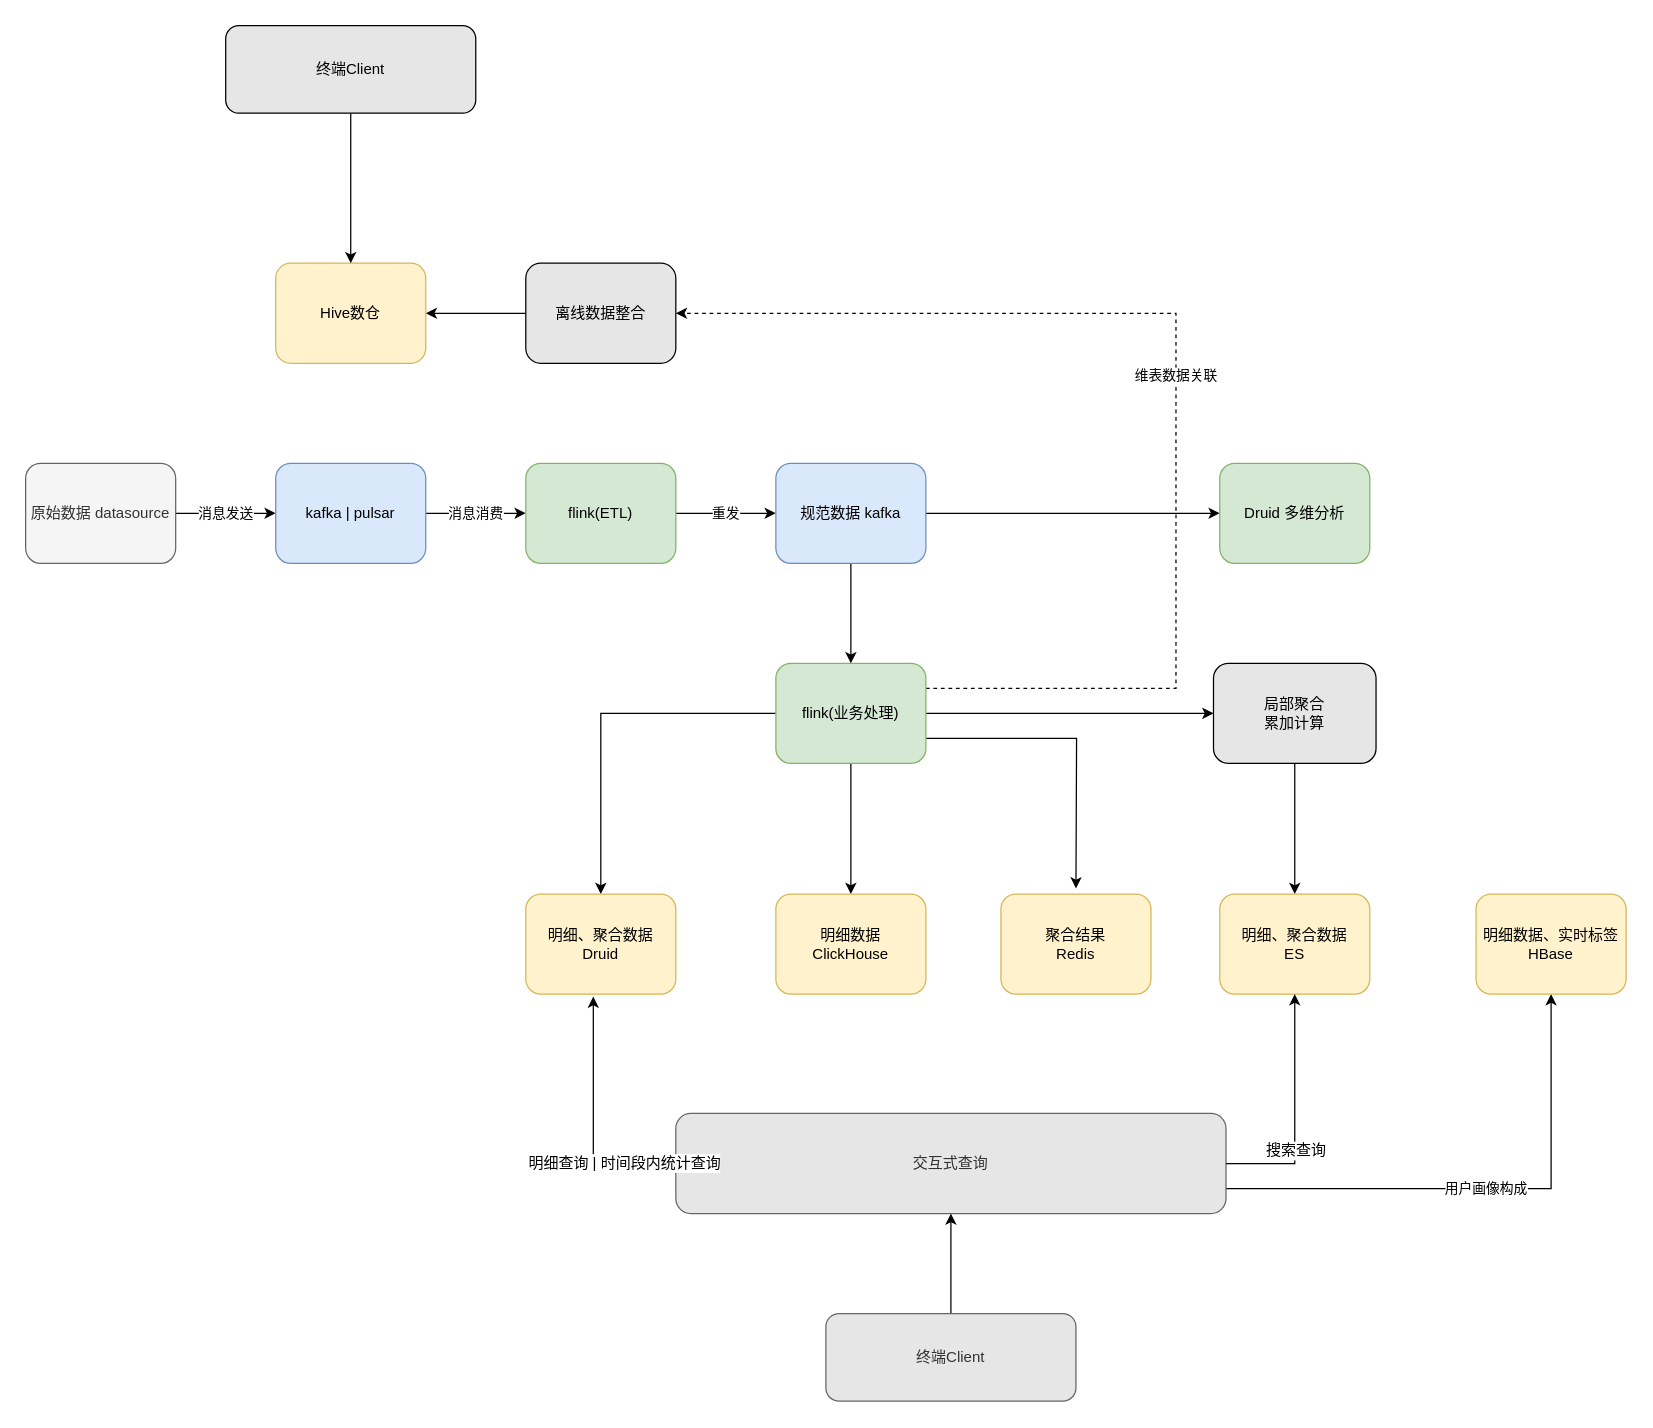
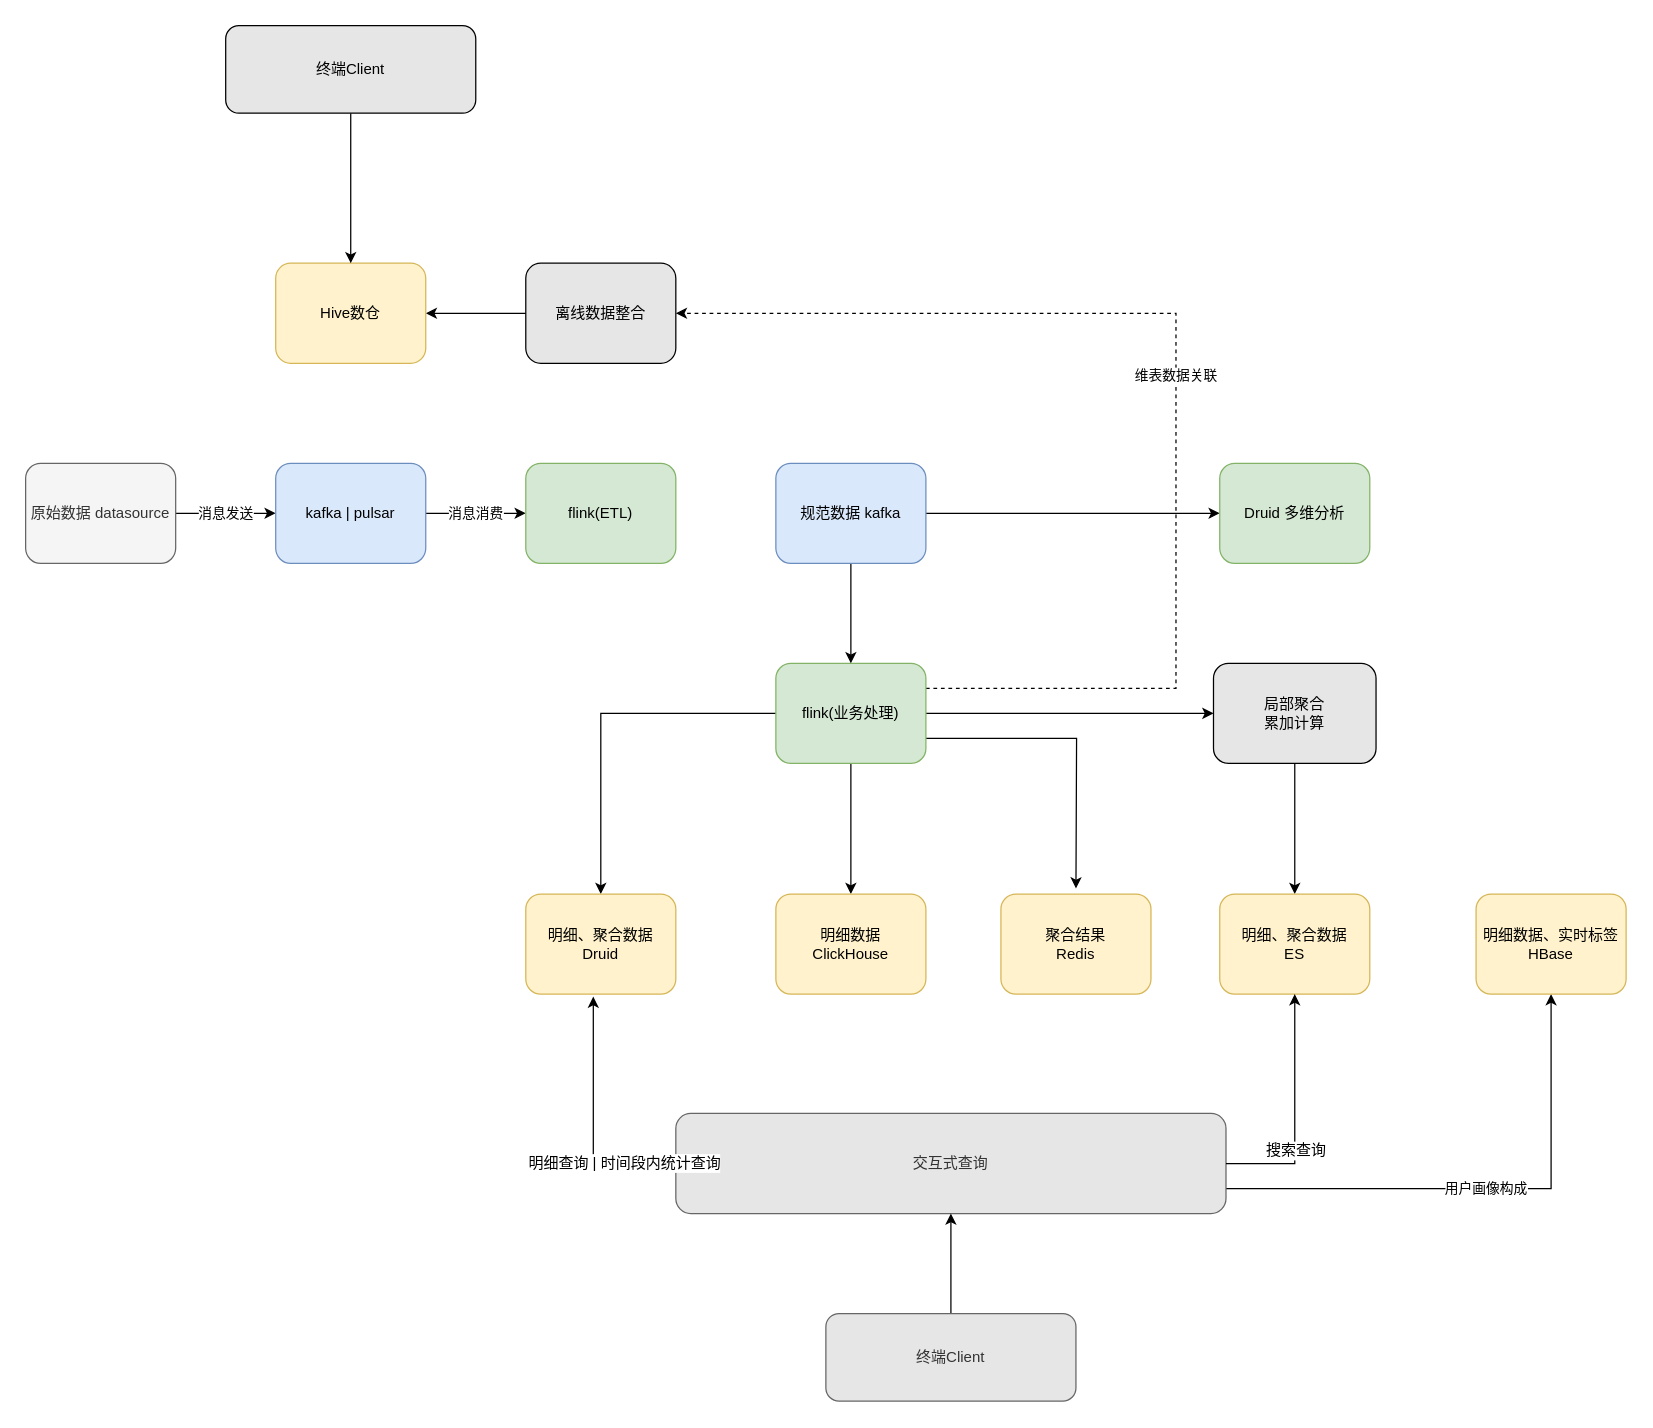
(722, 513) -> none
